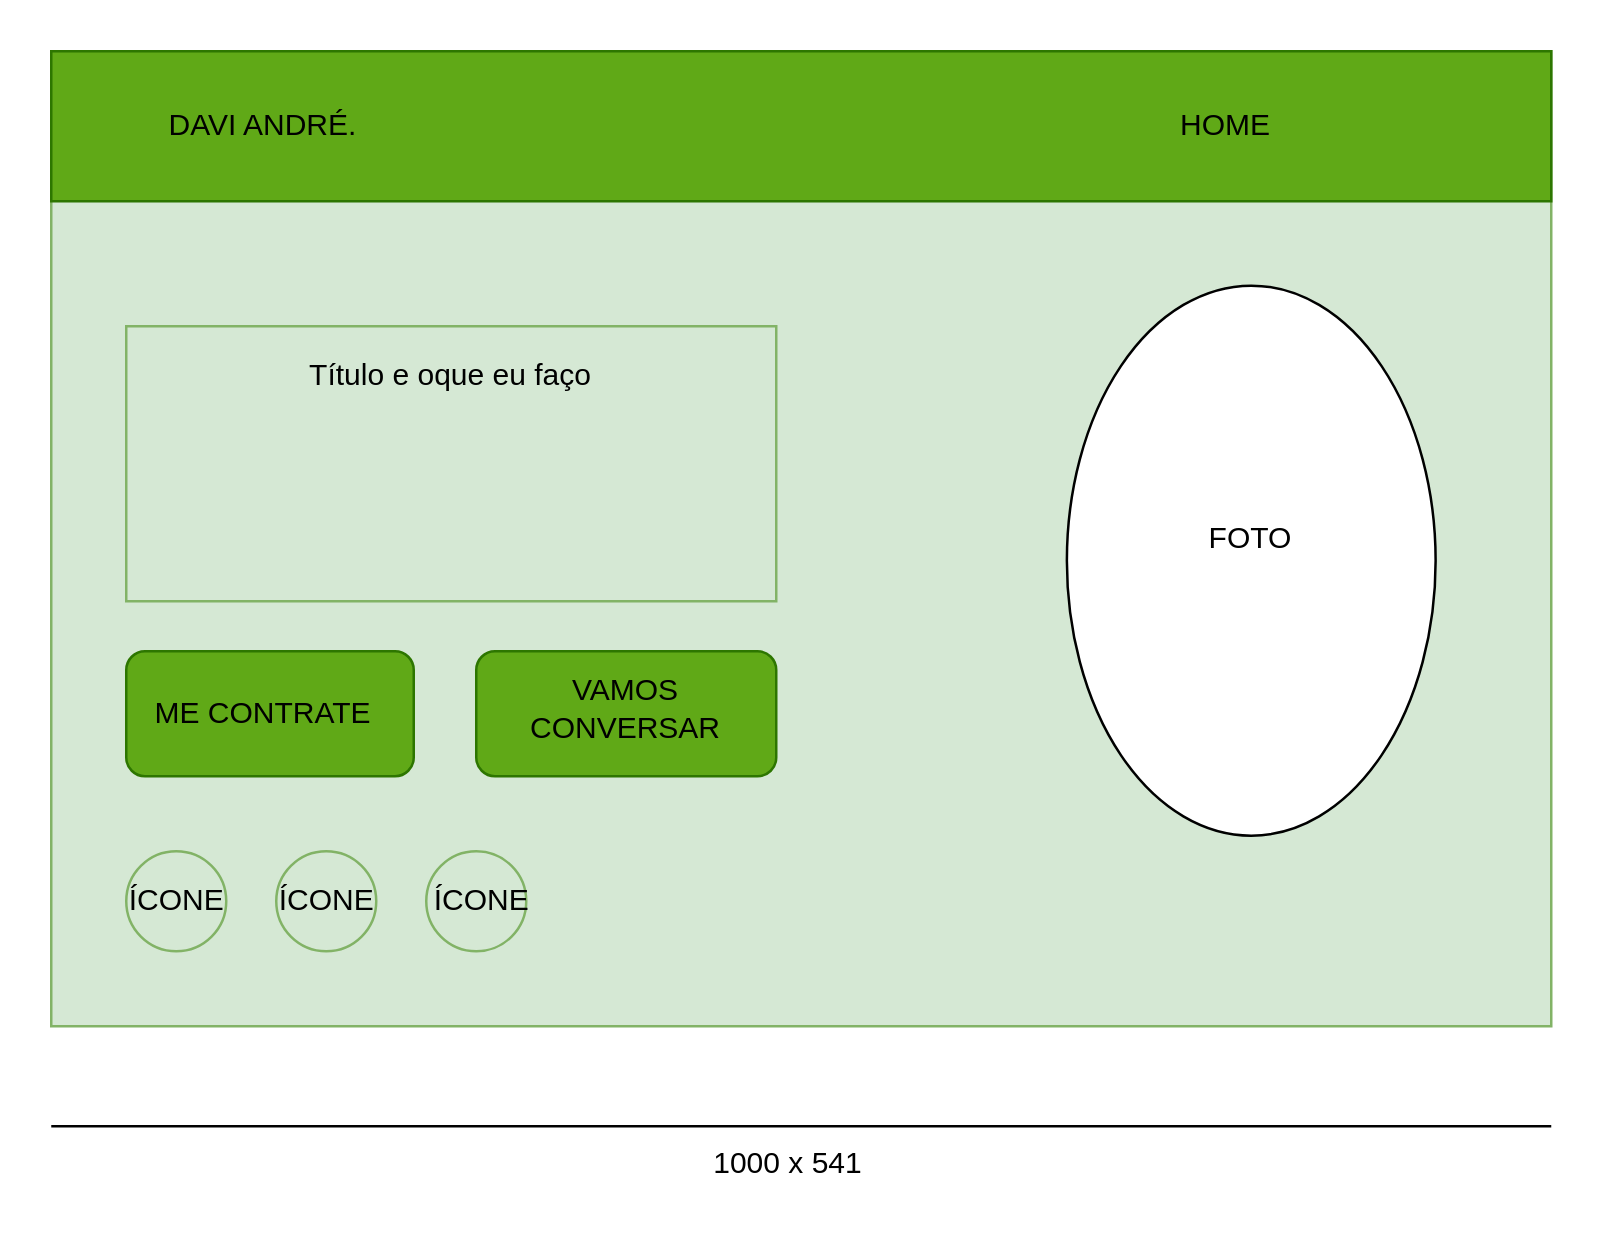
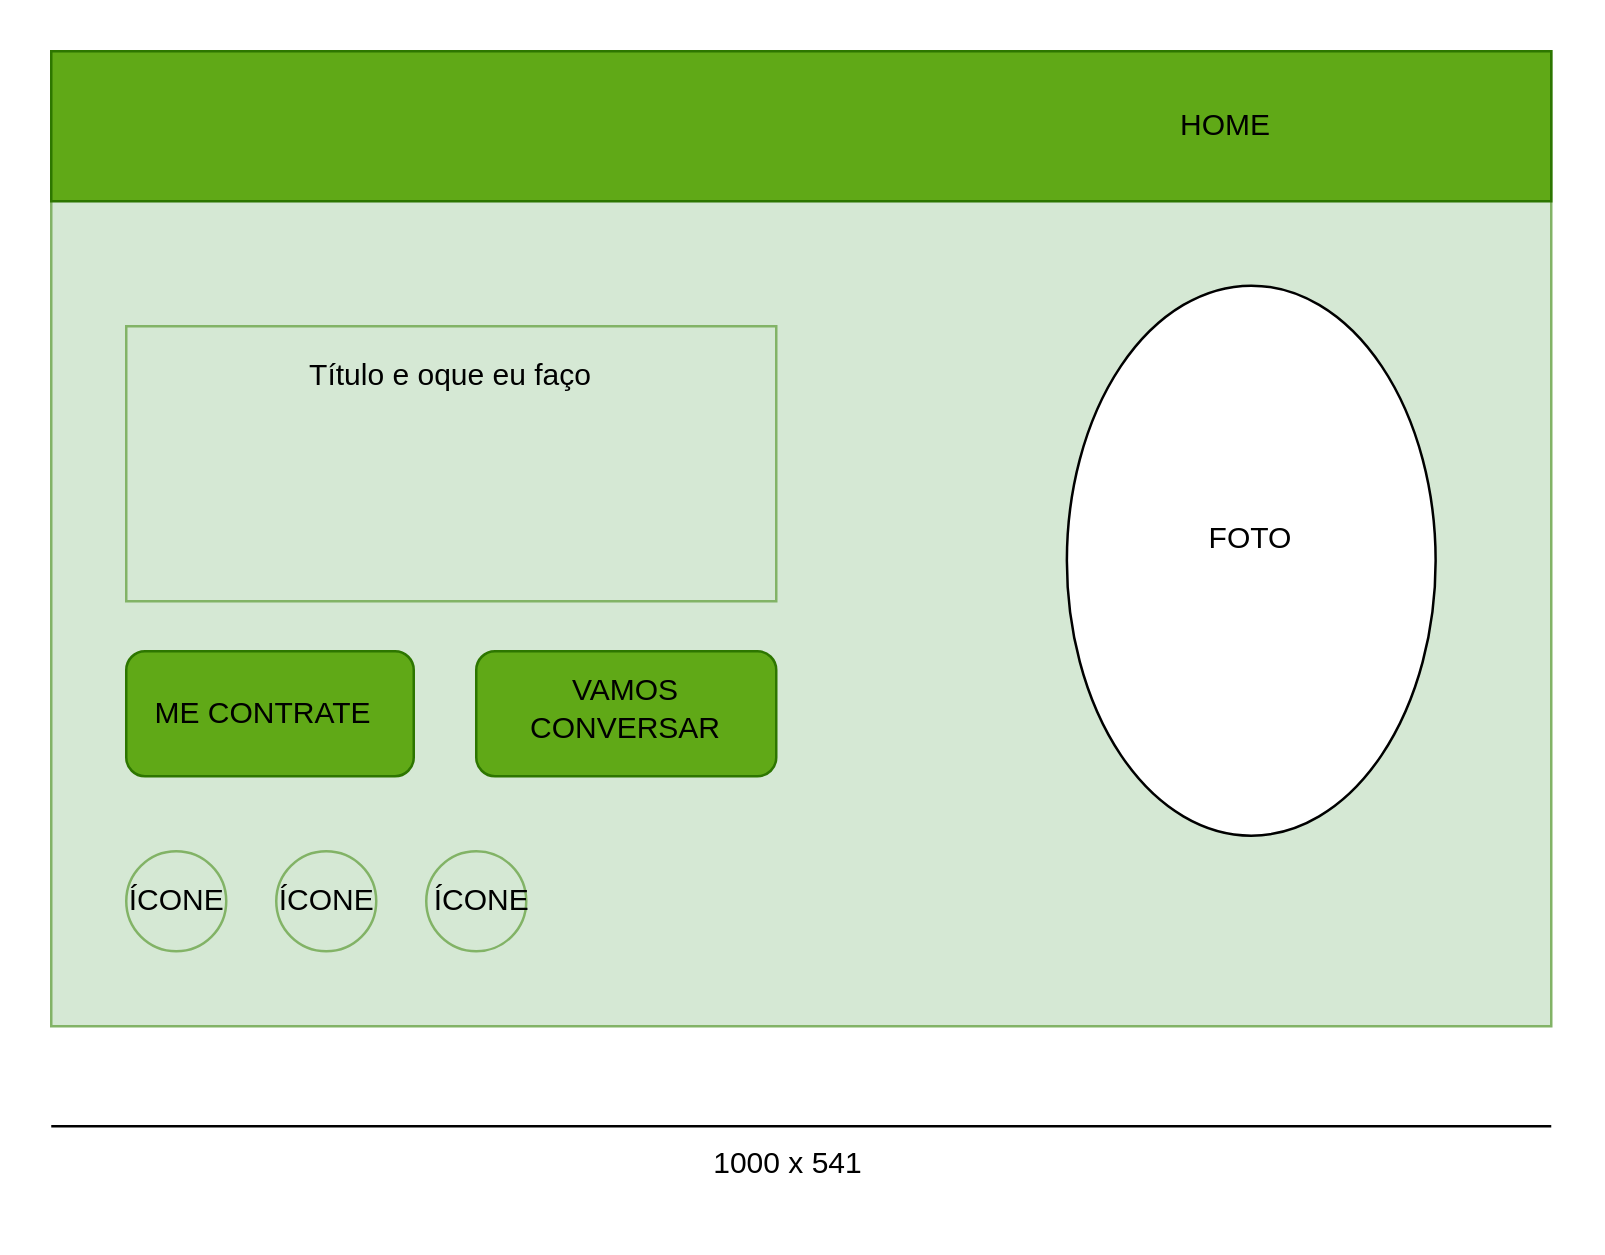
(264, 126) -> none
